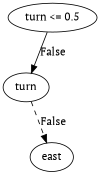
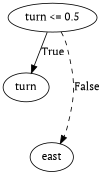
(53, 52) -> (53, 52)
(38, 118) -> (73, 84)
